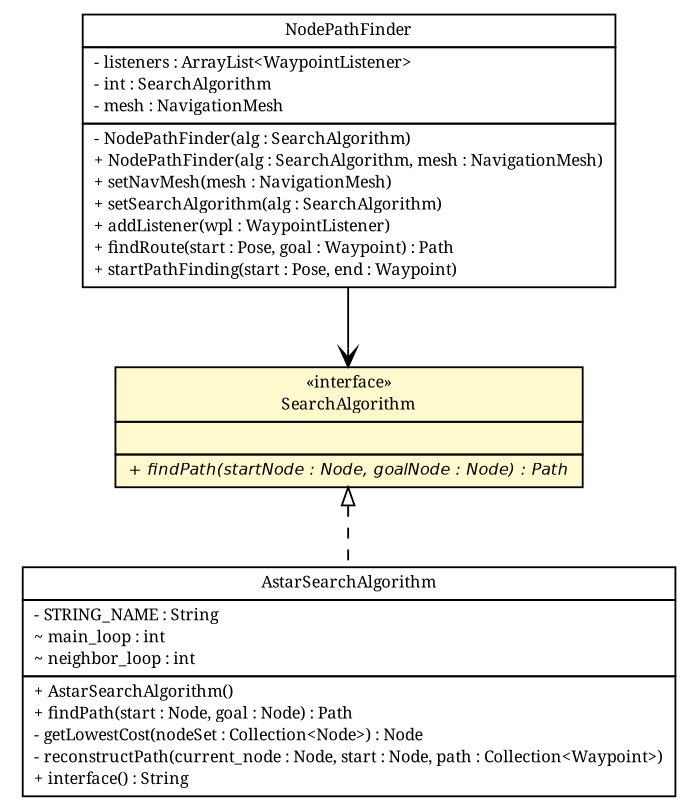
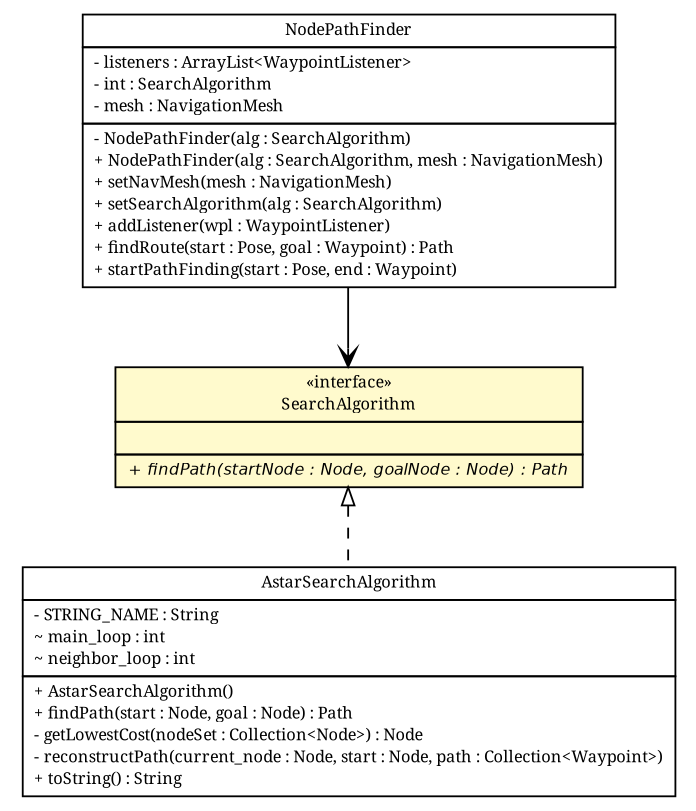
(112, 779) -> (108, 779)
